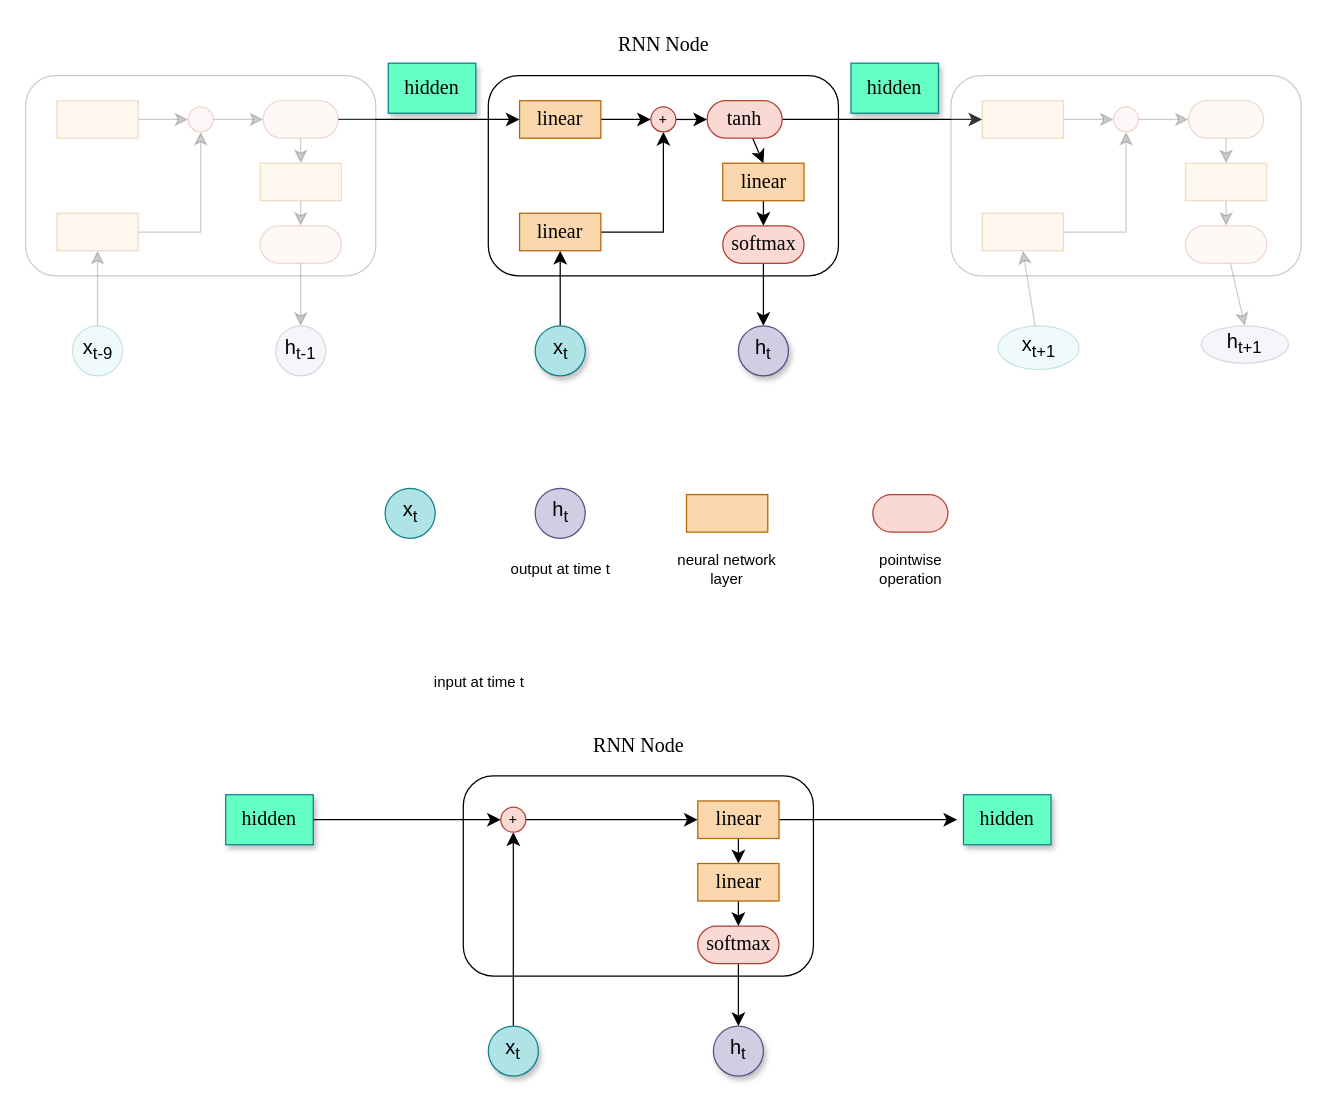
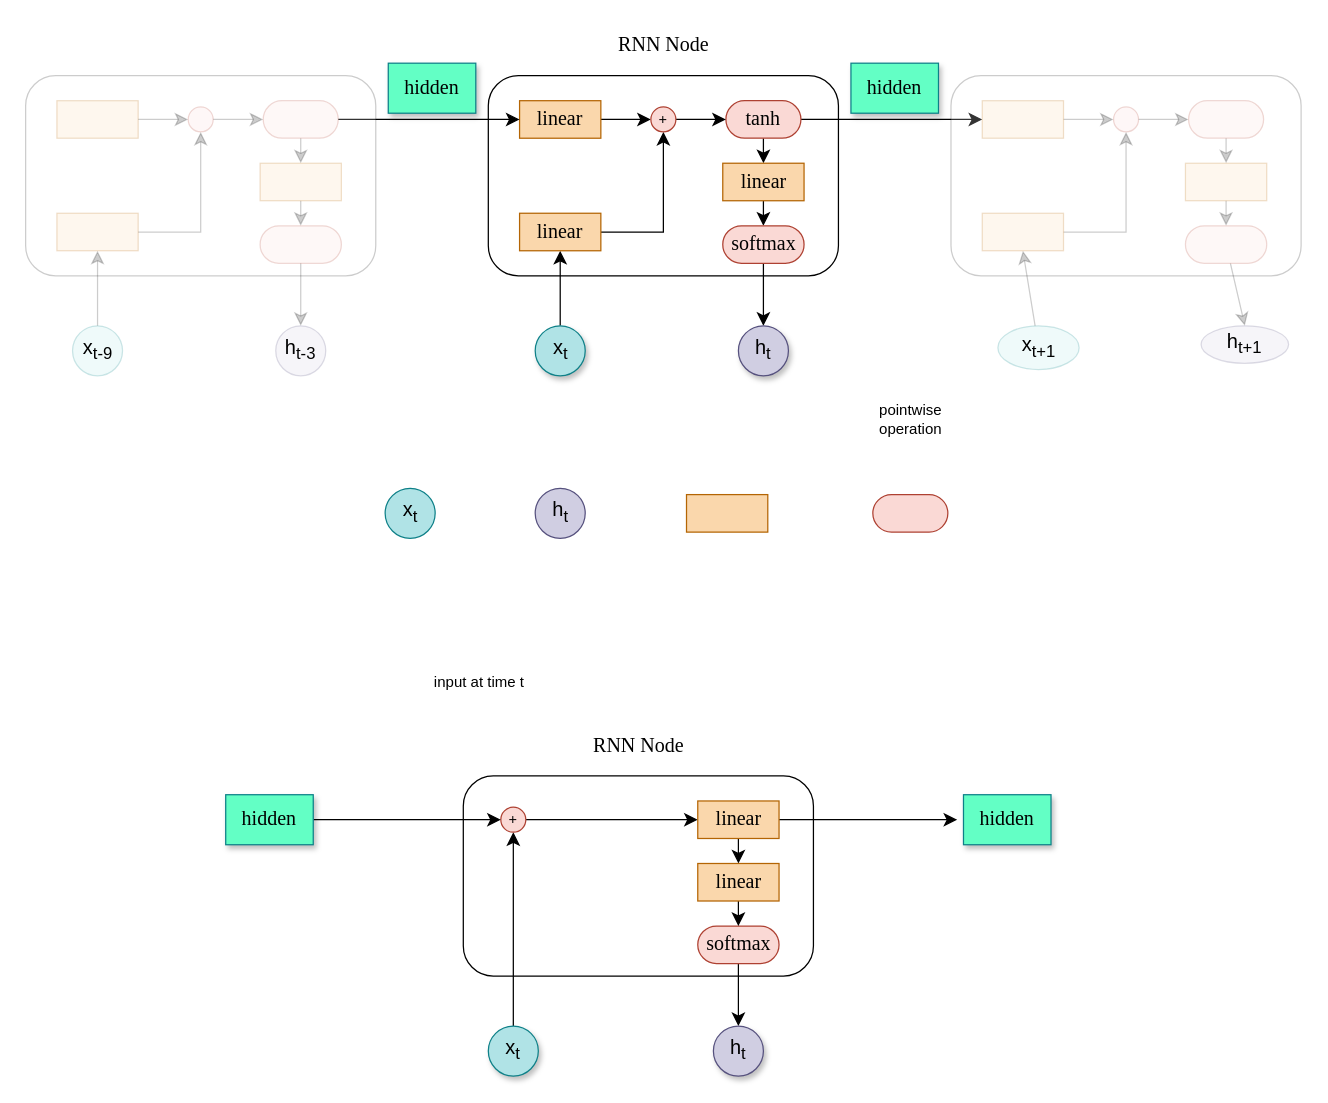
(744, 119) -> (763, 119)
(301, 351) -> (301, 351)
(560, 569) -> none
(727, 569) -> none
(910, 569) -> (910, 419)
